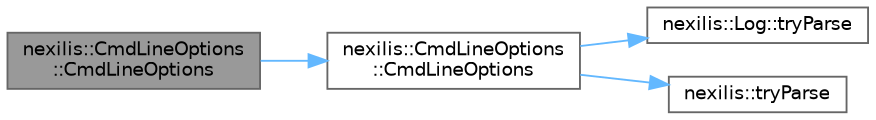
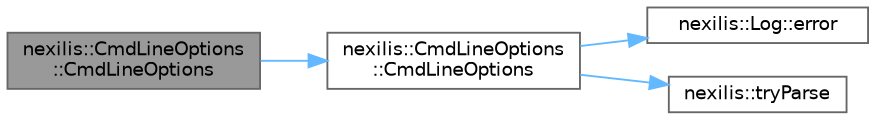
(758, 25) -> (758, 25)
